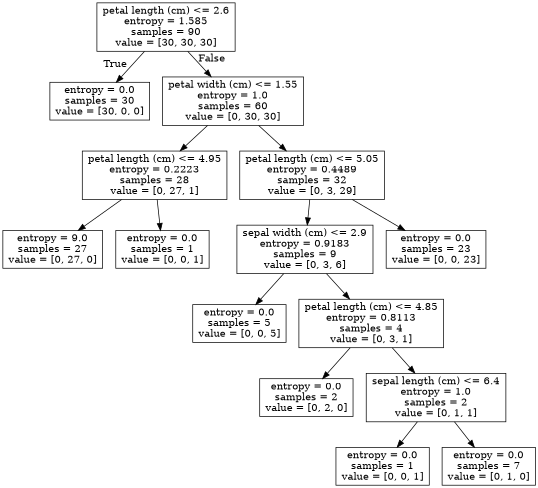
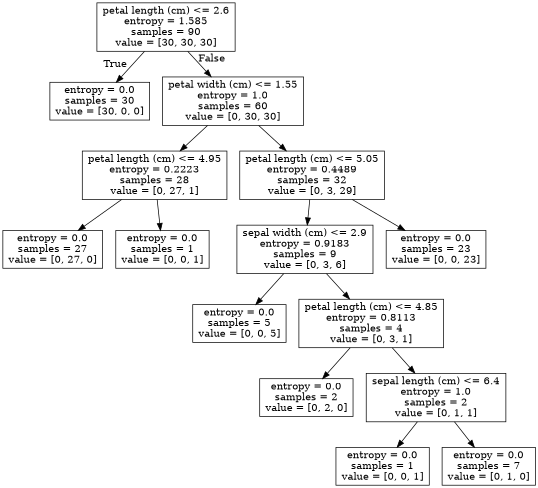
(53, 249) -> (53, 249)
